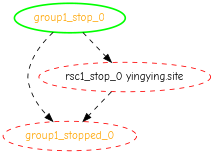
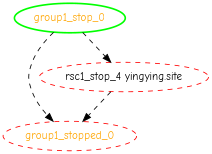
(125, 77) -> (124, 77)
